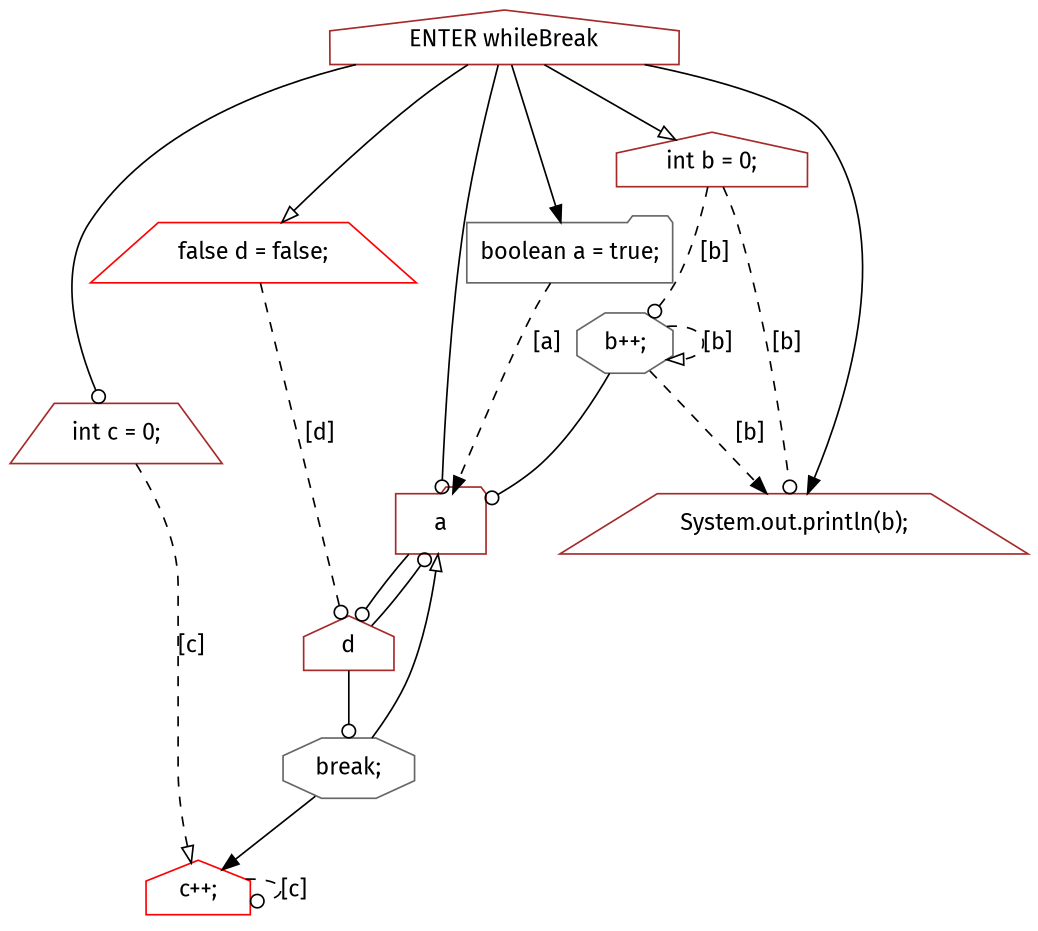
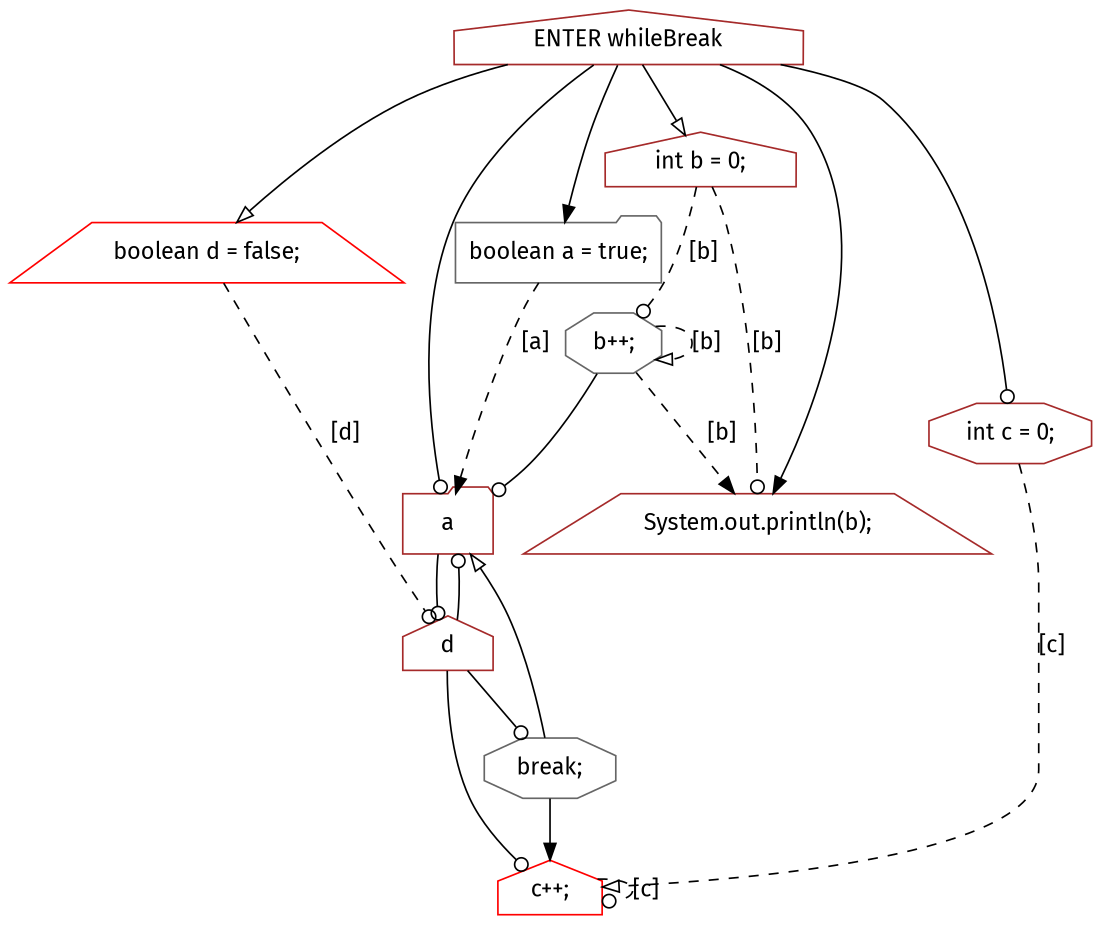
(253, 253) -> (207, 253)
(116, 433) -> (1010, 433)
none -> (461, 773)
